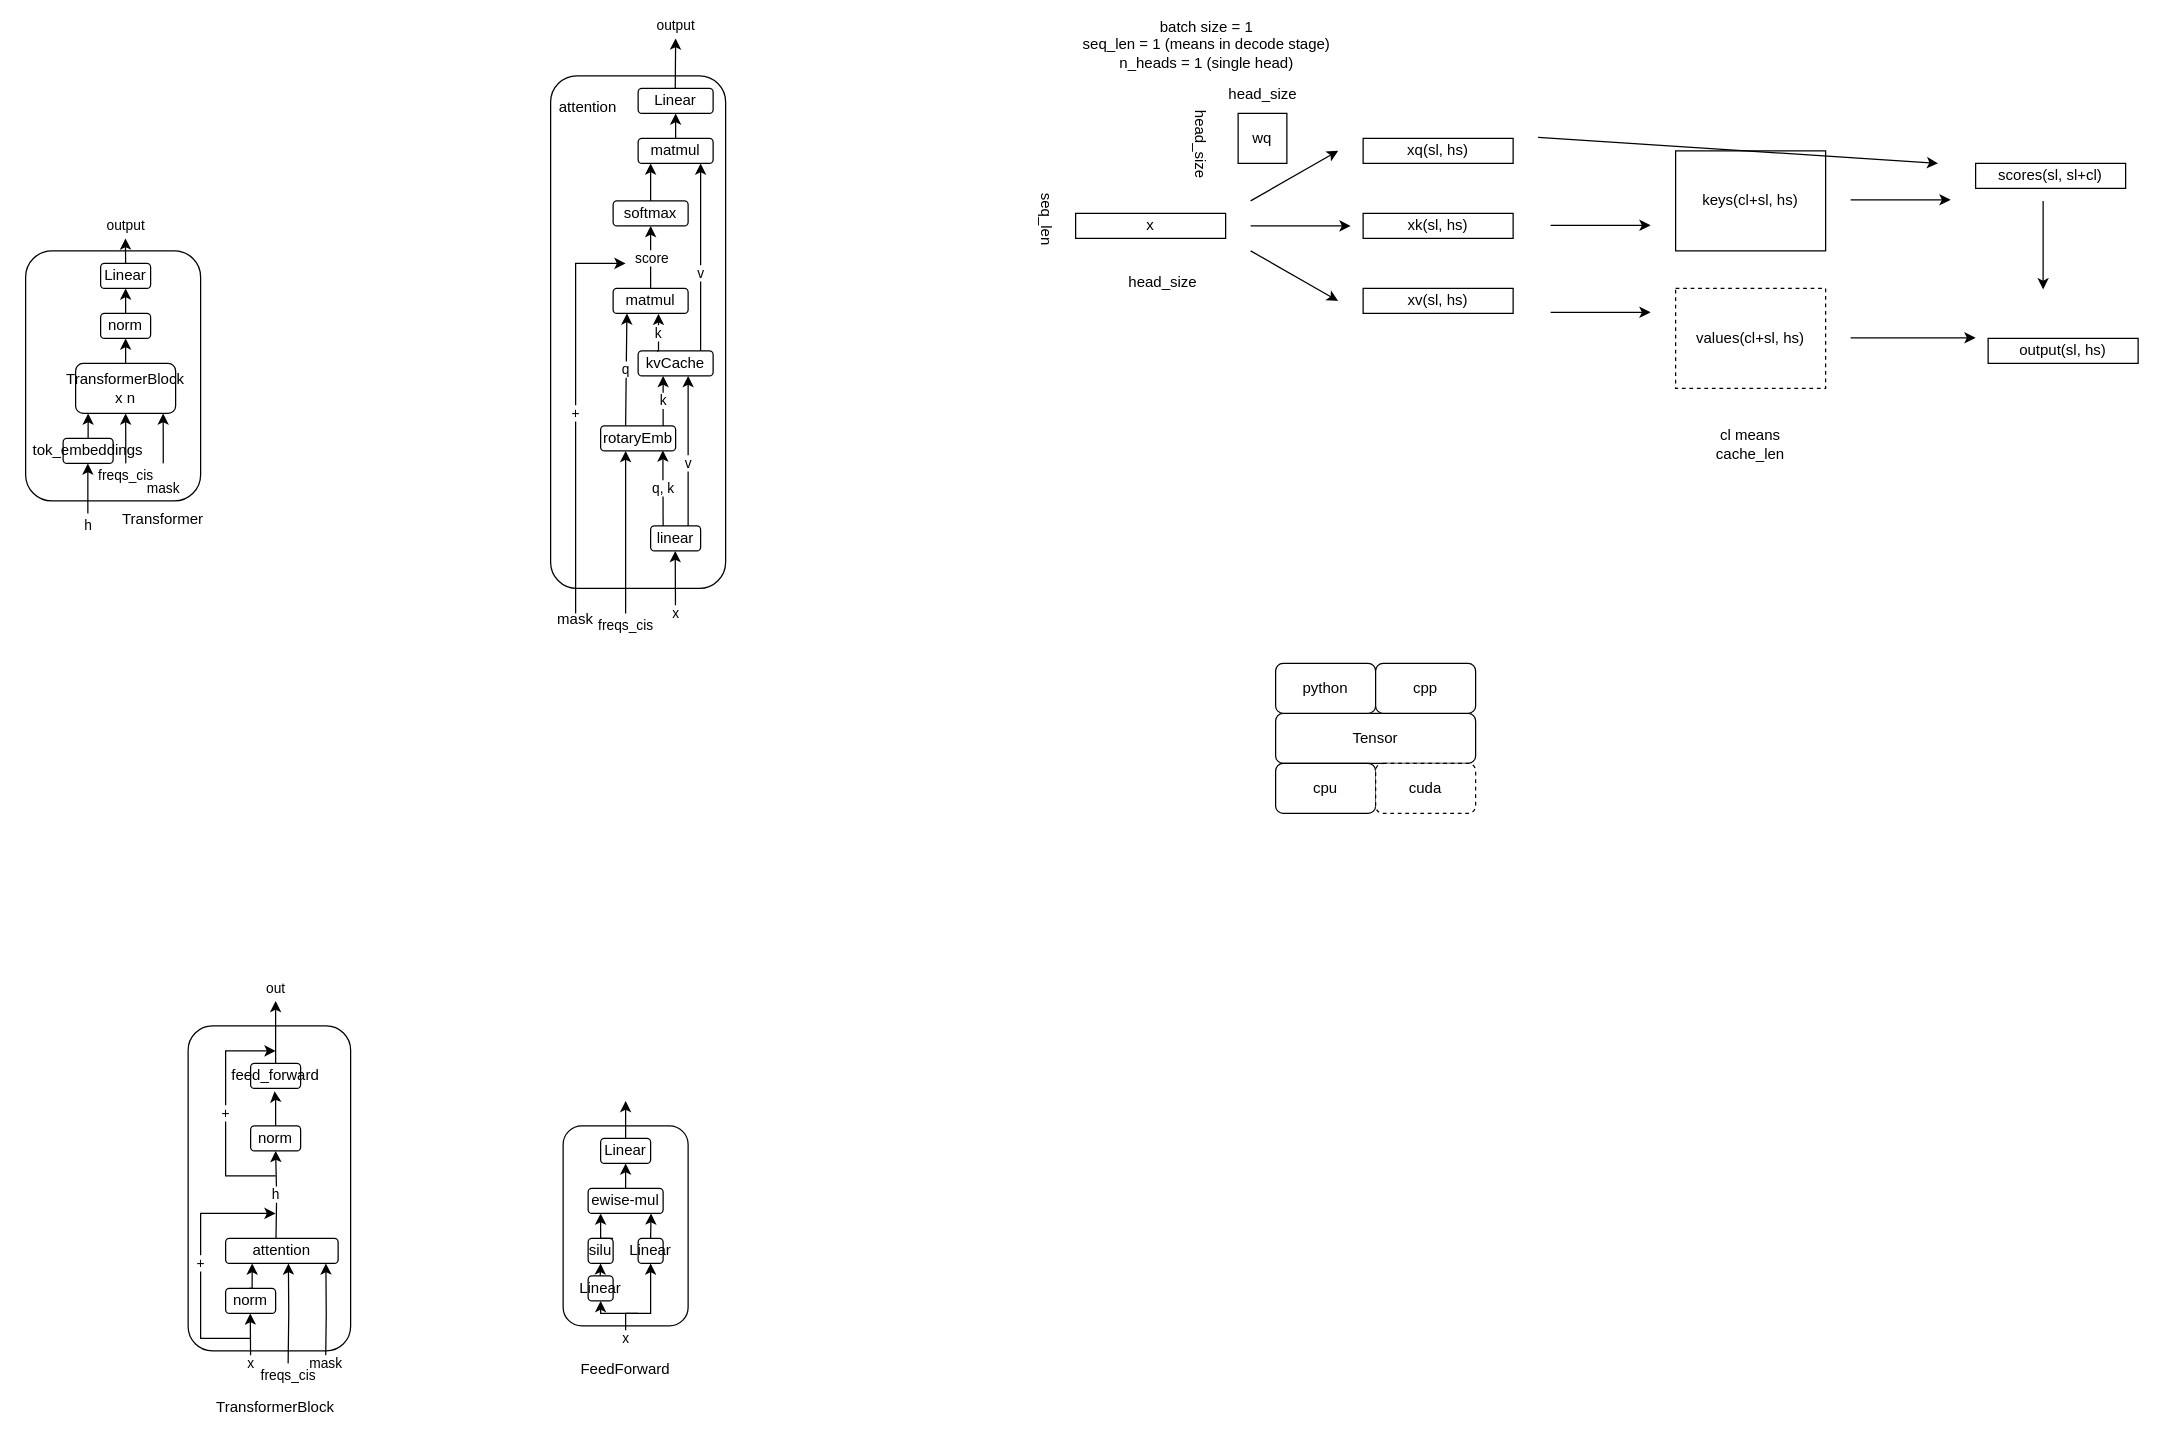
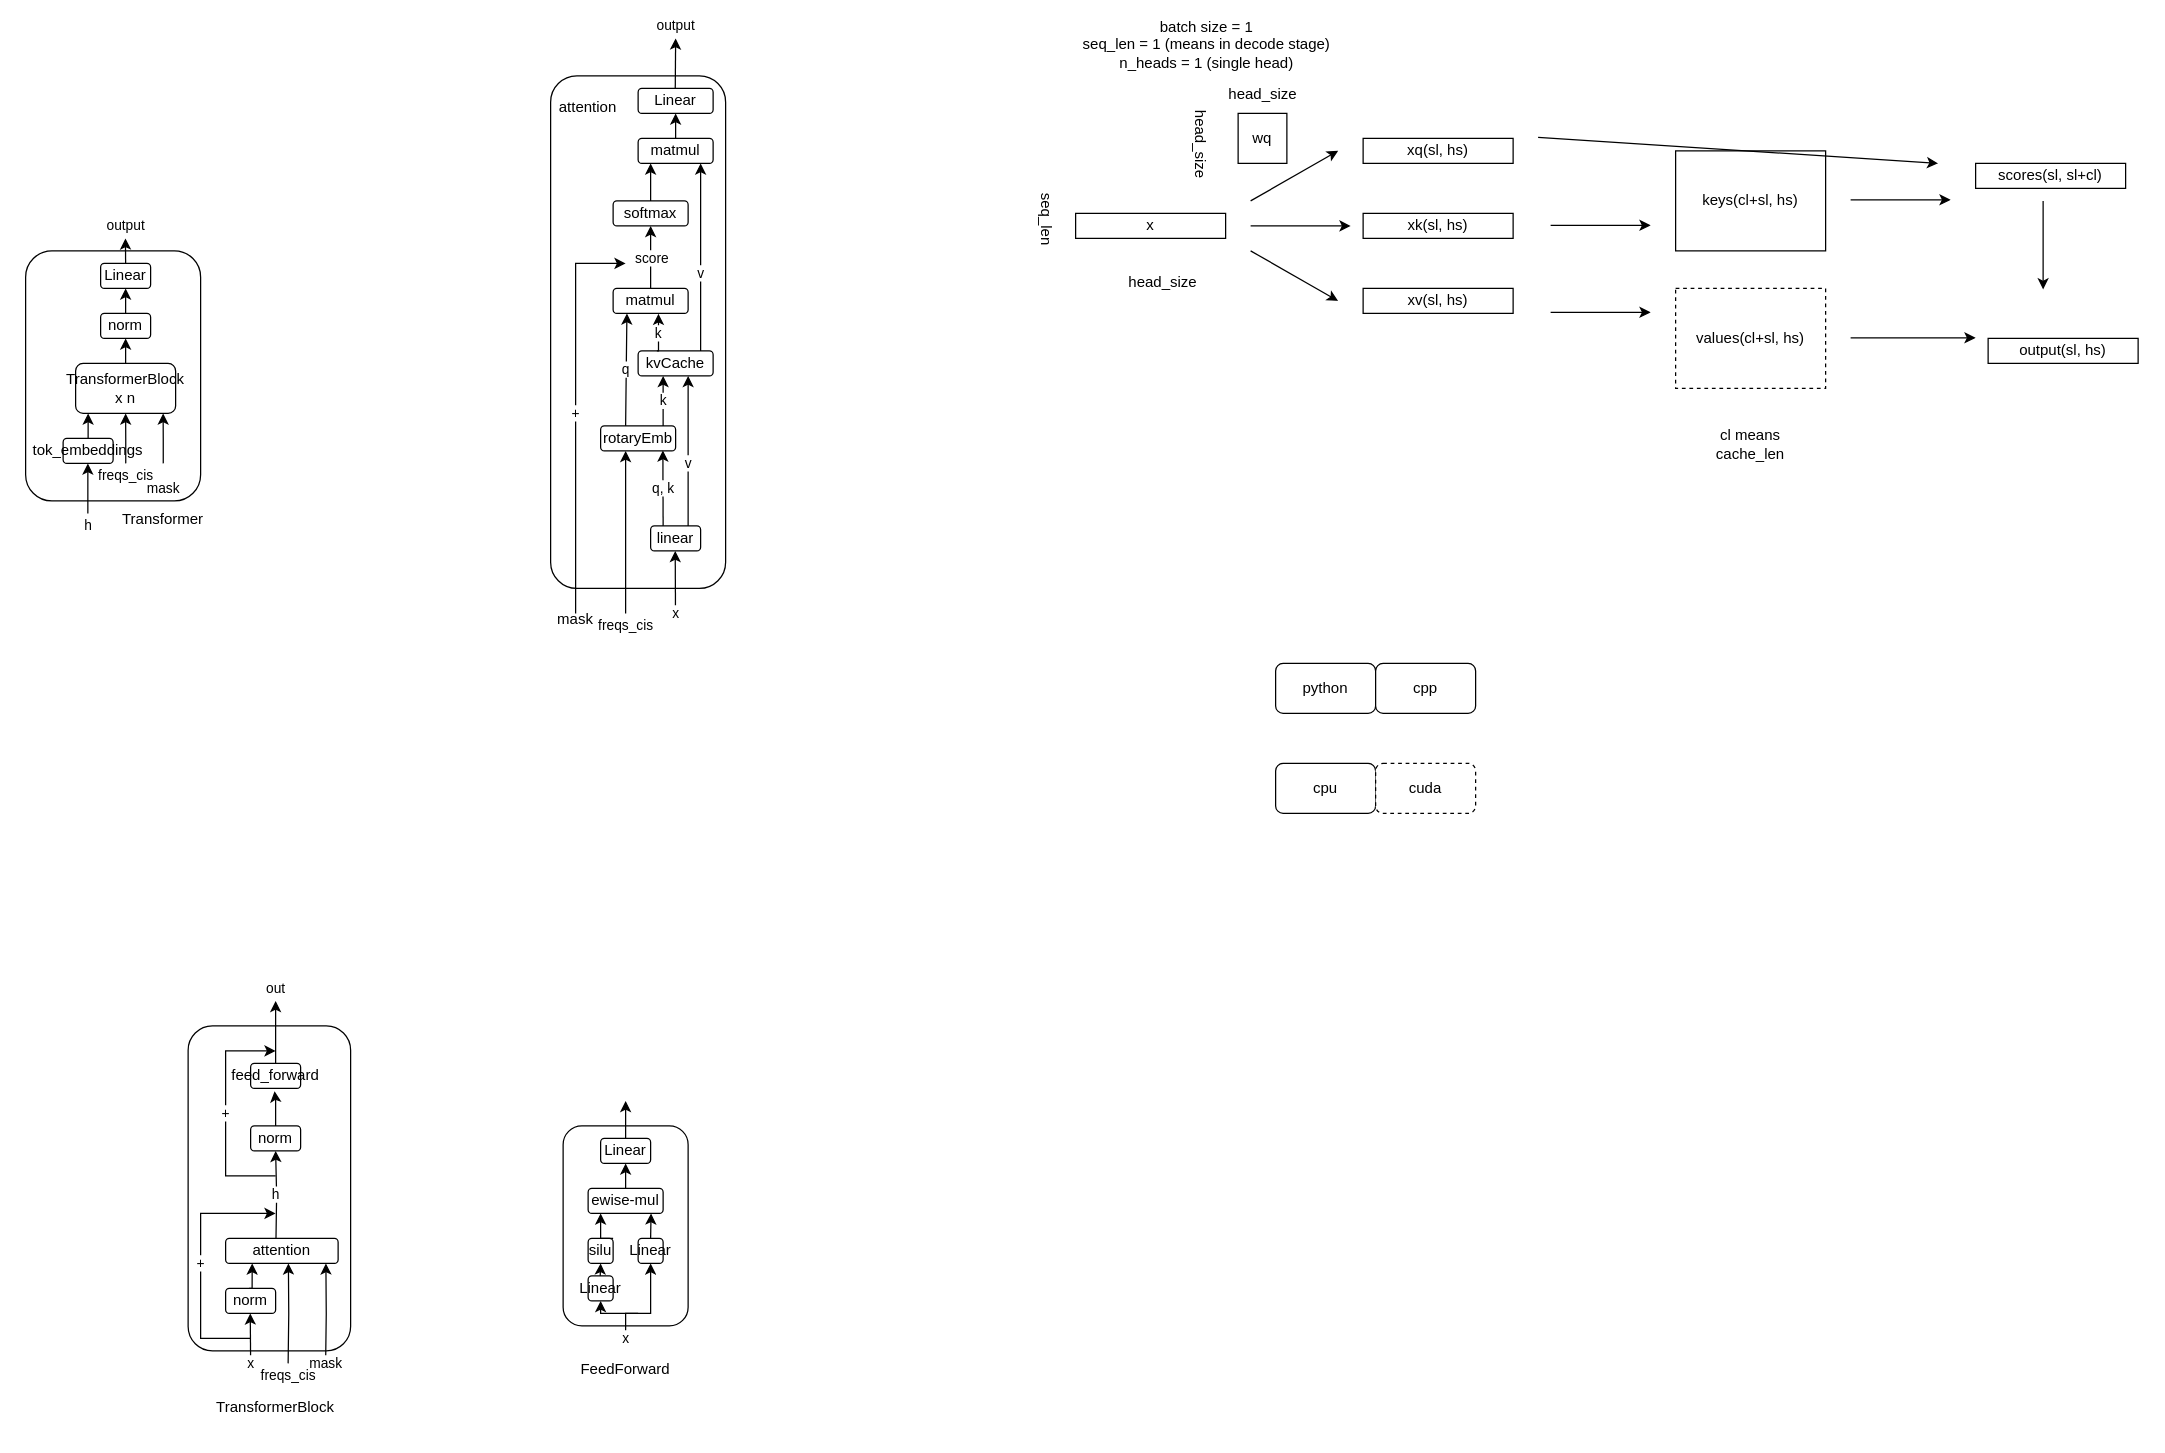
(1376, 738) -> none
